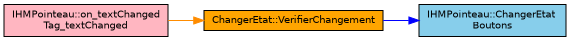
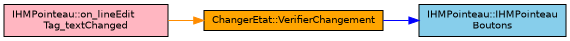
(86, 20) -> (86, 20)
(492, 20) -> (492, 20)
